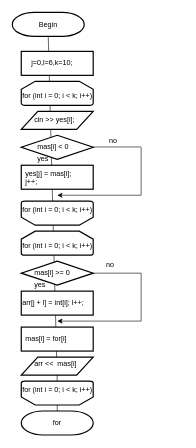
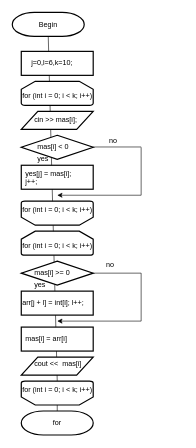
(58, 120) -> (58, 120)
(52, 339) -> (52, 339)
(60, 365) -> (62, 365)
